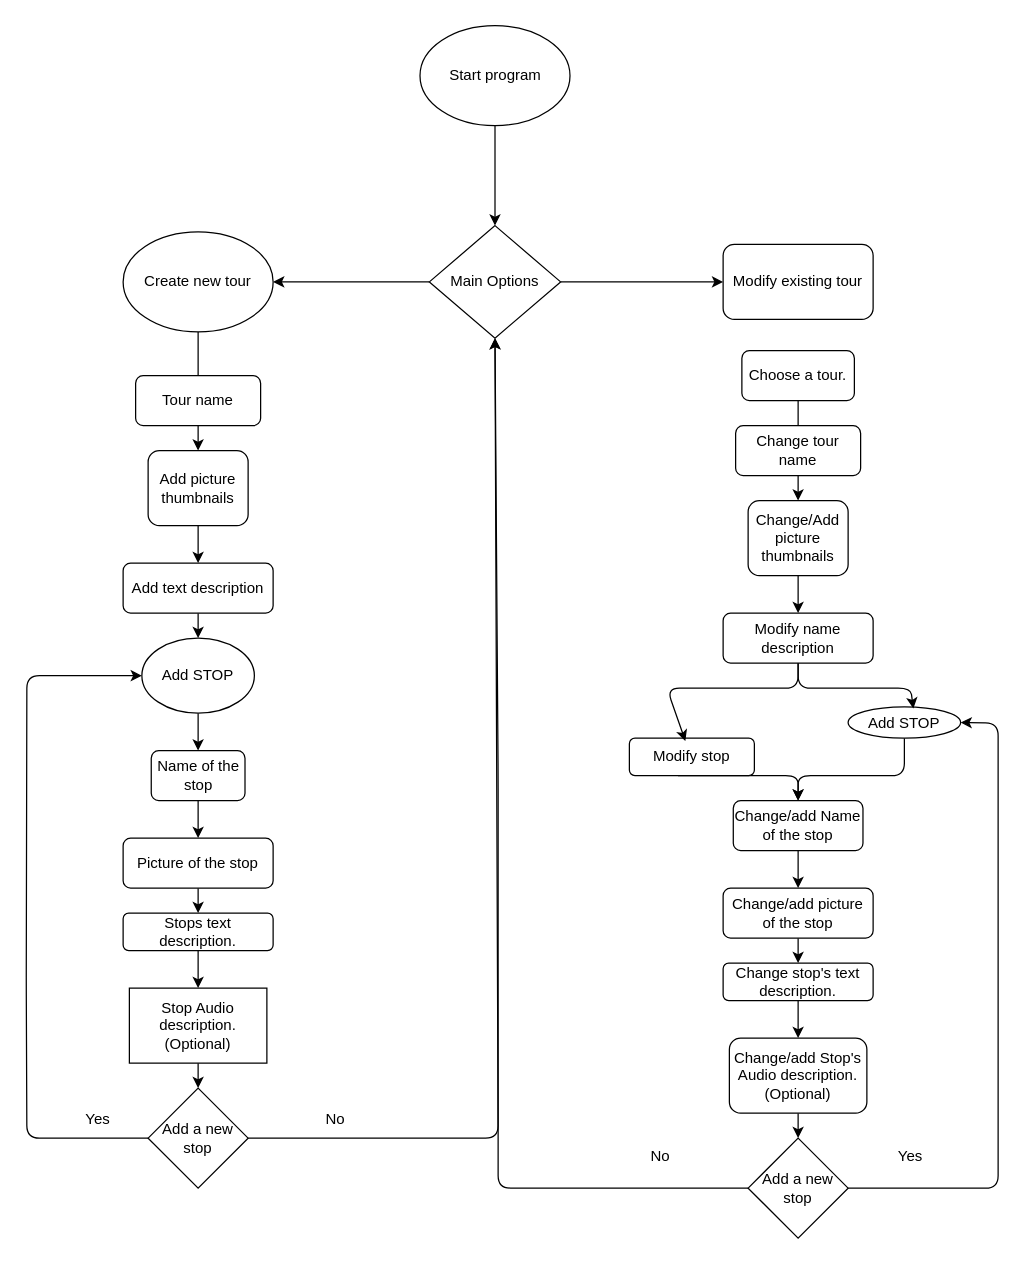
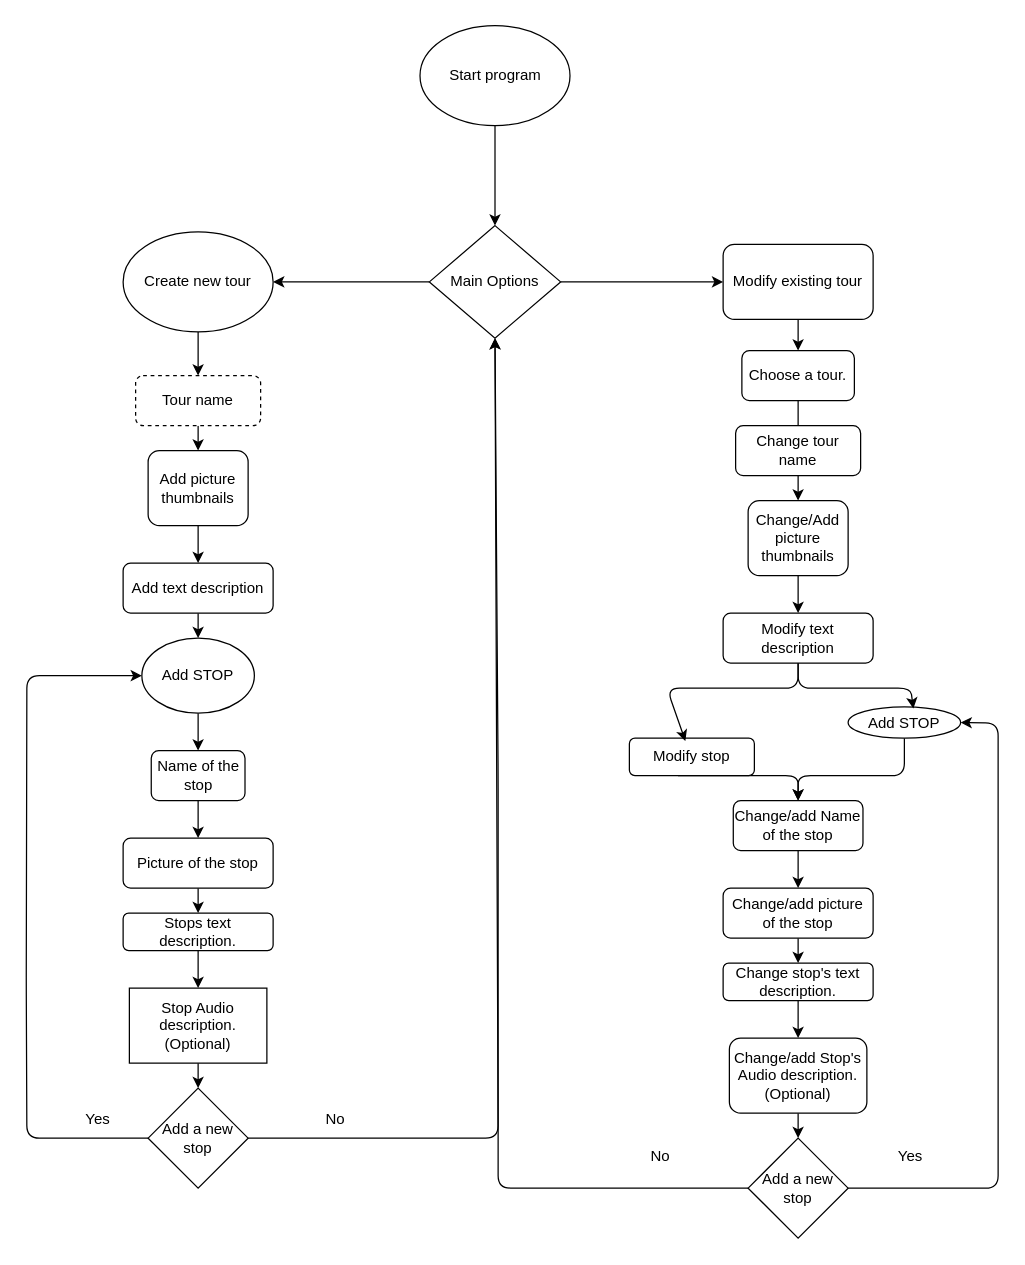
none -> (798, 331)
(198, 370) -> (198, 366)
(198, 401) -> (198, 401)
(798, 638) -> (798, 638)
